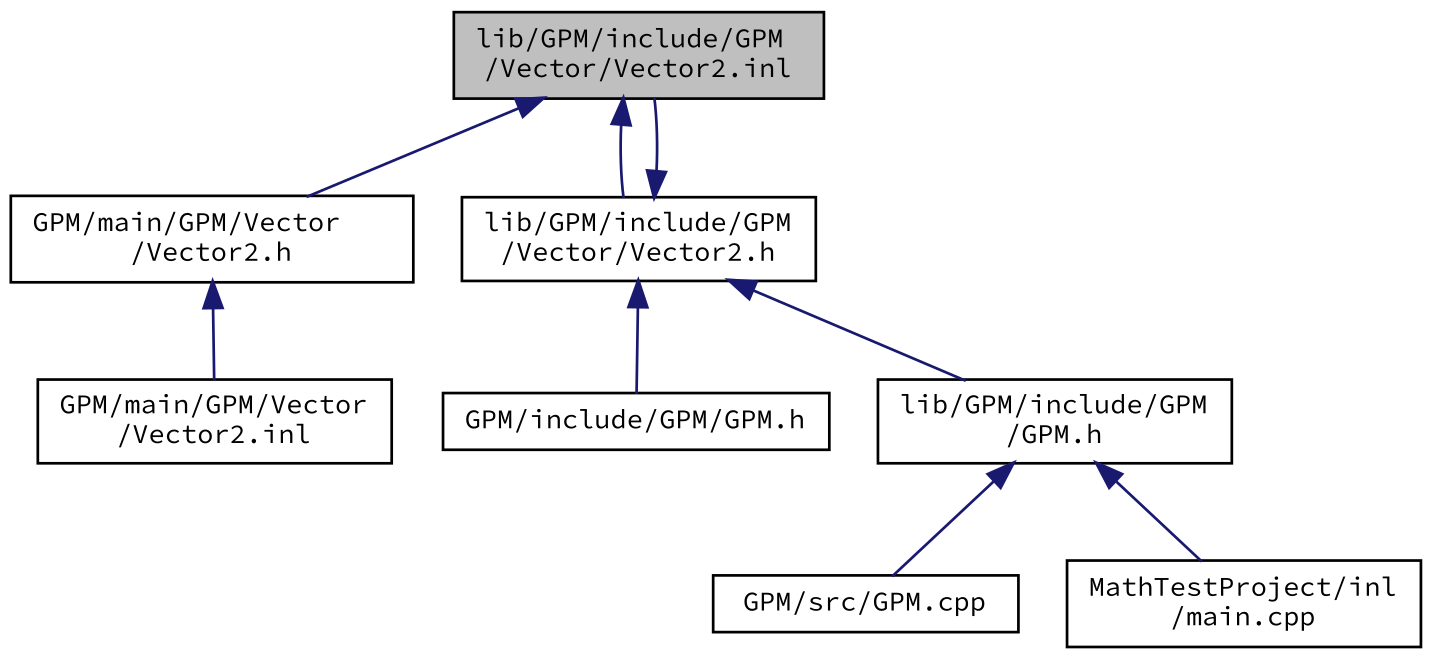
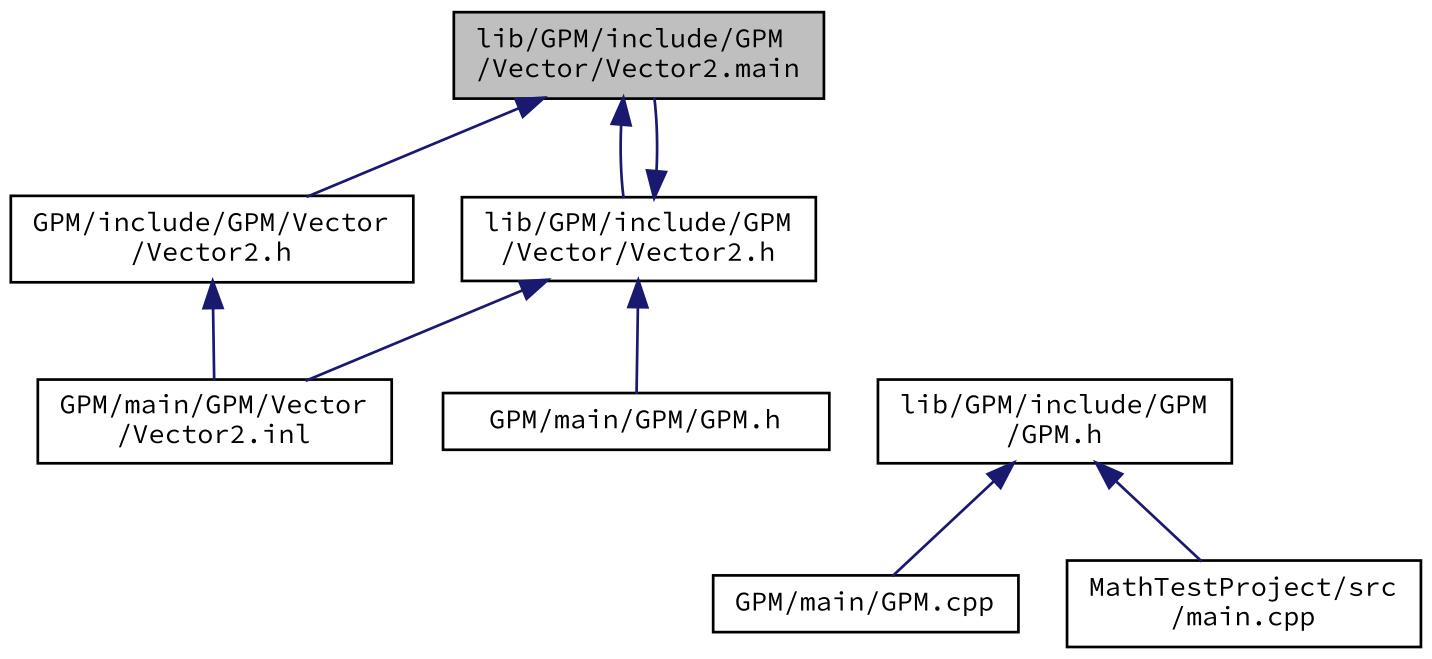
(639, 55) -> (639, 55)
(212, 239) -> (212, 239)
(860, 336) -> (414, 336)
(636, 421) -> (636, 421)
(866, 604) -> (866, 604)
(1244, 604) -> (1244, 604)
